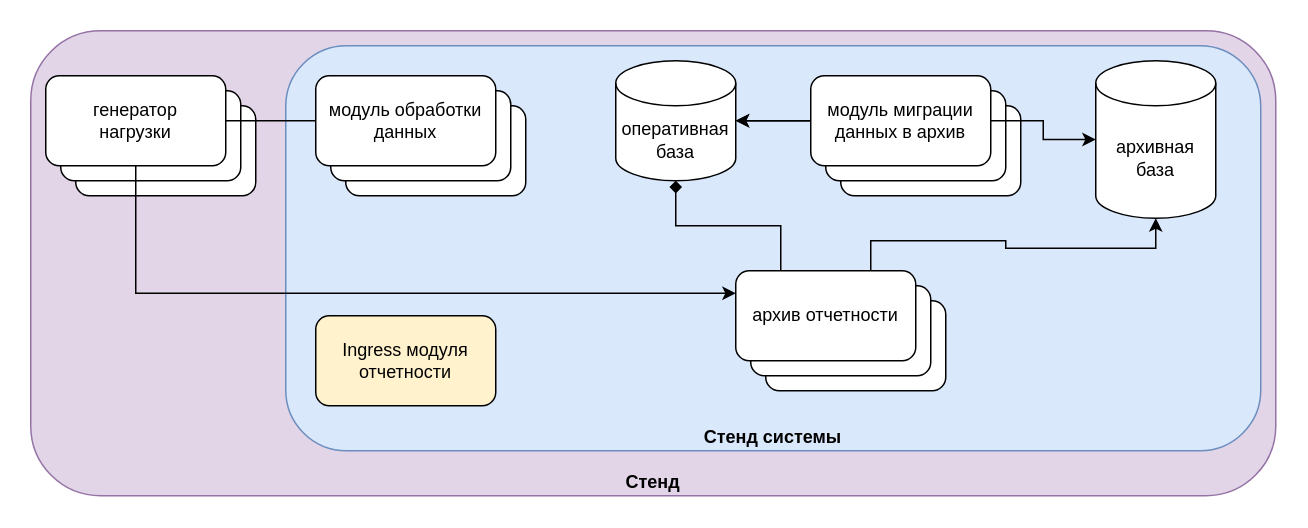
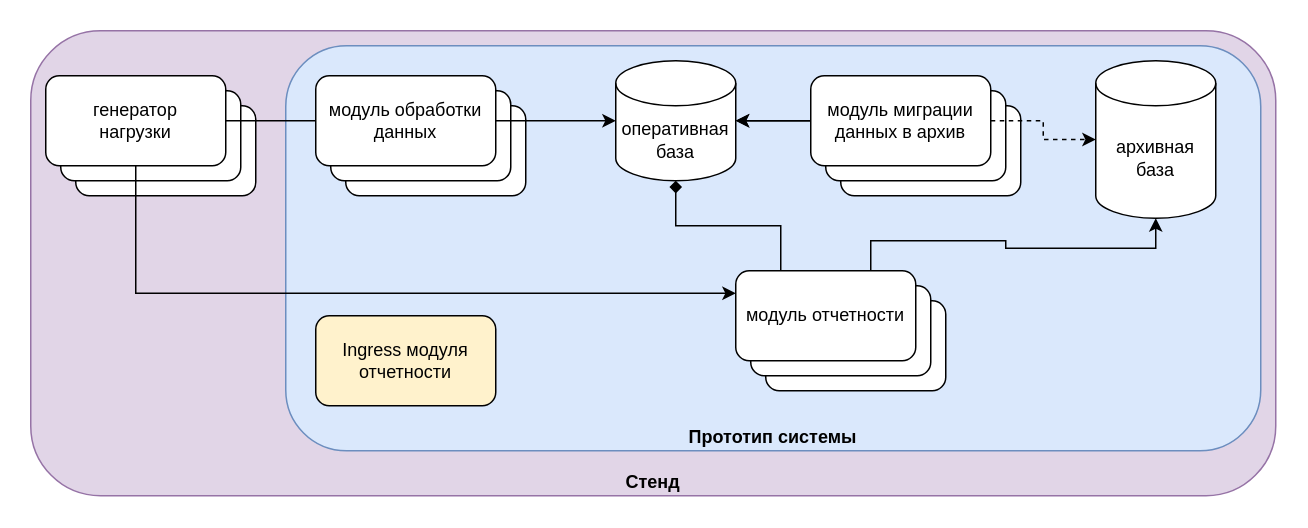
none -> (551, 121)
(1043, 123) -> (1043, 123)
(826, 316) -> (826, 316)
(773, 435) -> (773, 435)
